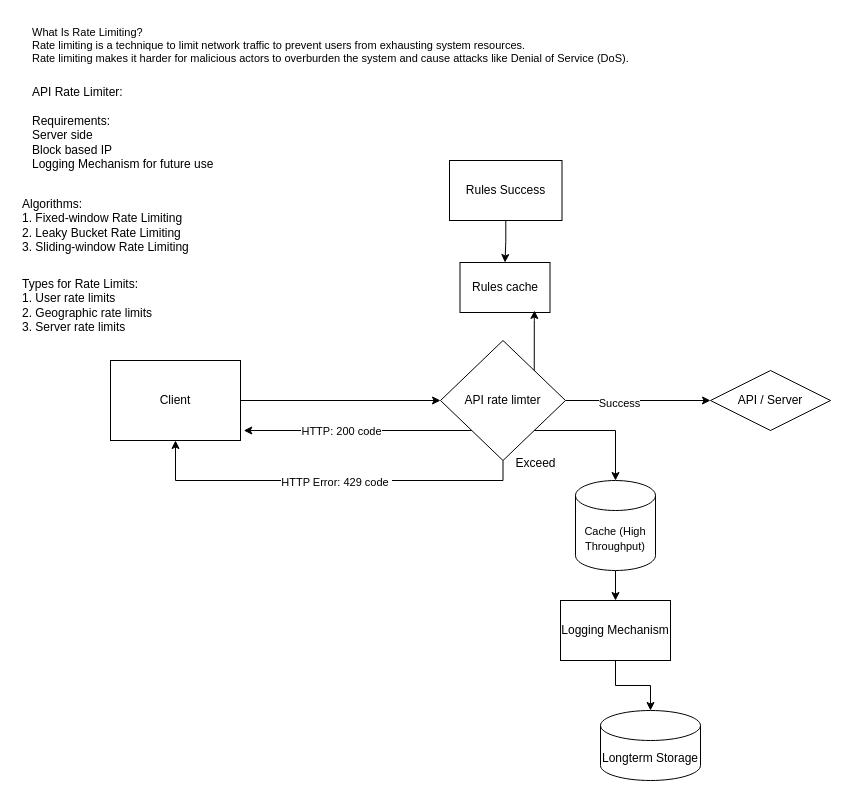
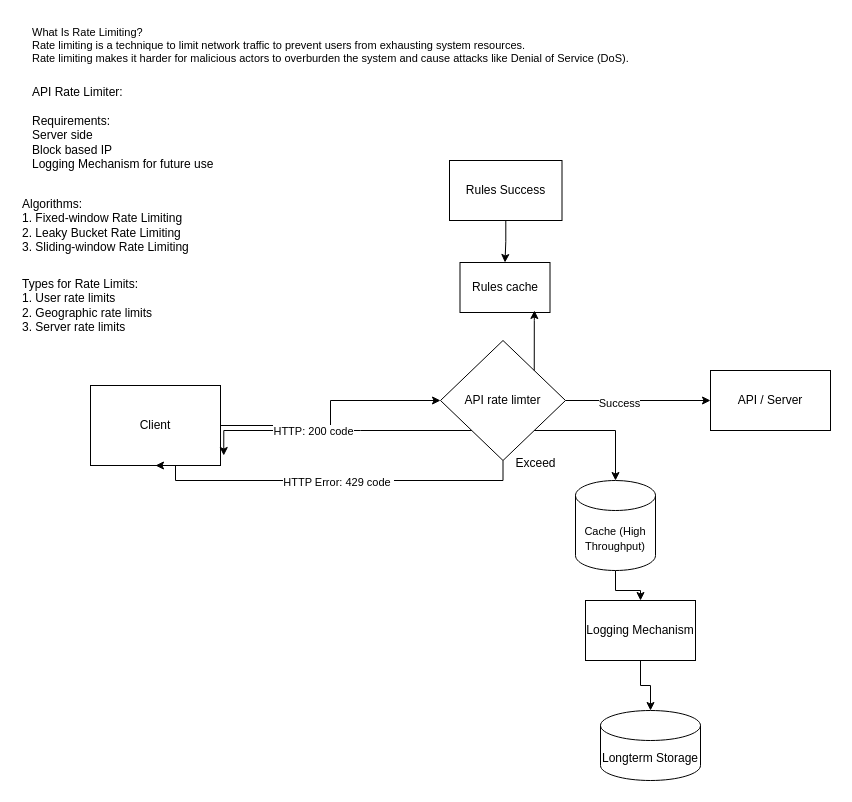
(176, 401) -> (156, 426)
(771, 401) -> (771, 401)
(616, 631) -> (641, 631)
